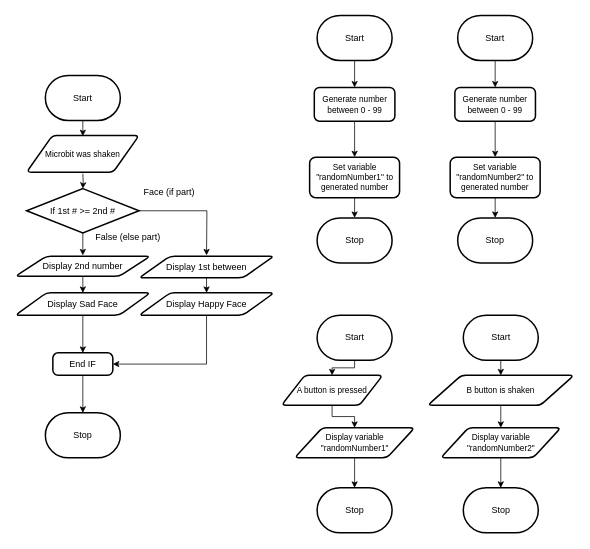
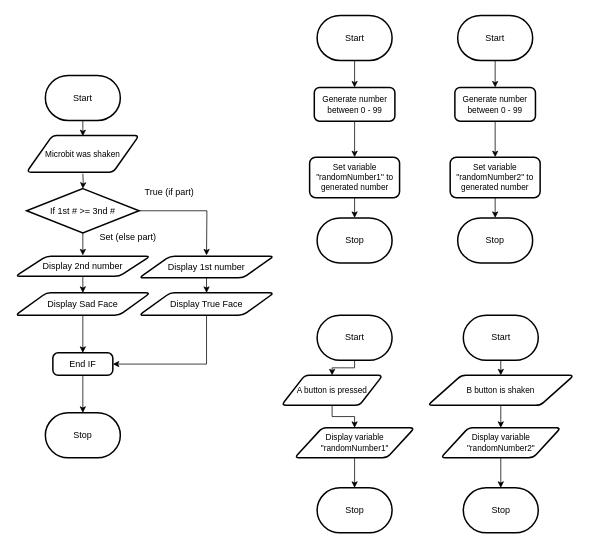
(170, 192) -> (170, 192)
(83, 211) -> (83, 211)
(128, 237) -> (128, 237)
(207, 267) -> (207, 267)
(207, 304) -> (207, 304)
